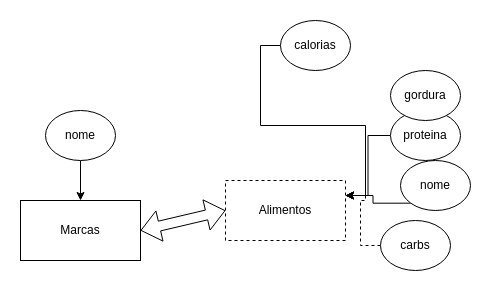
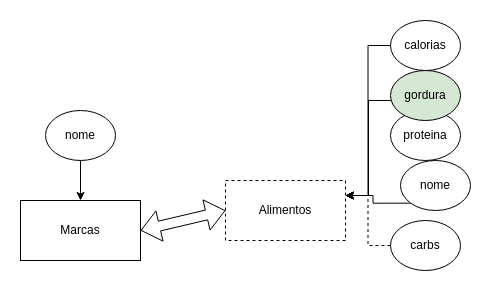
(316, 46) -> (426, 46)
(426, 96) -> (426, 96)
none -> (382, 101)
(380, 136) -> none
(416, 246) -> (426, 246)
